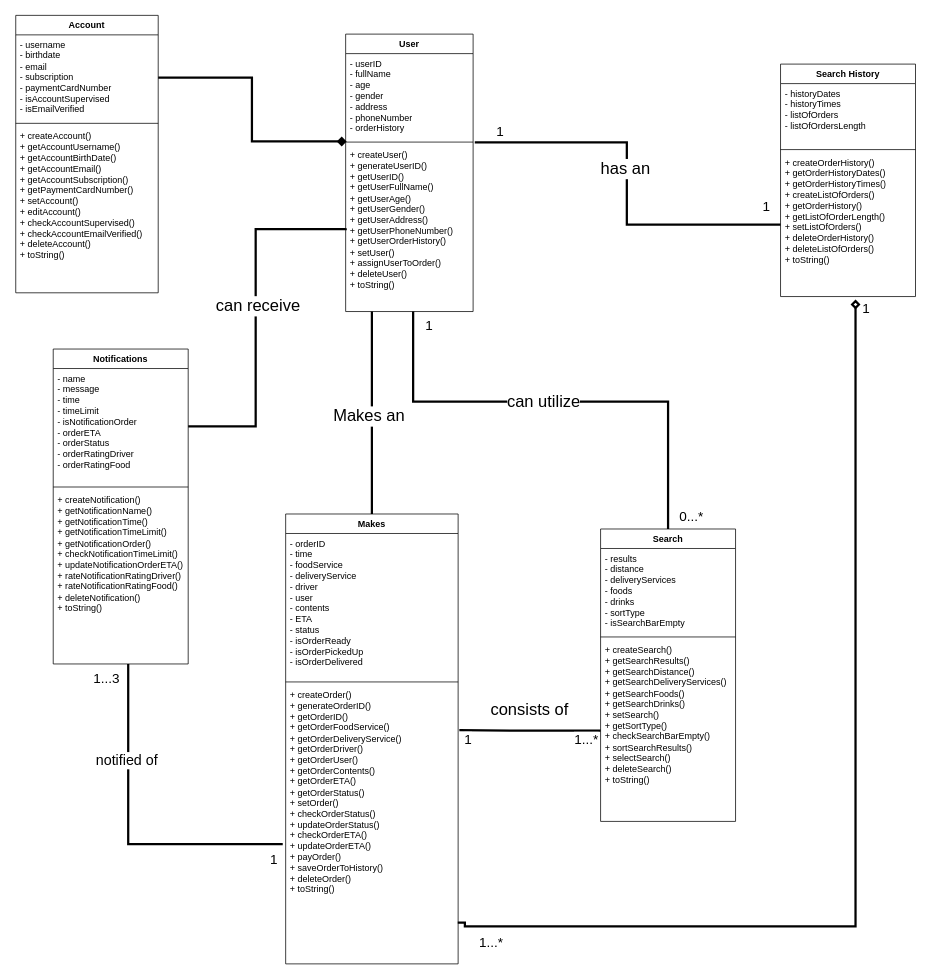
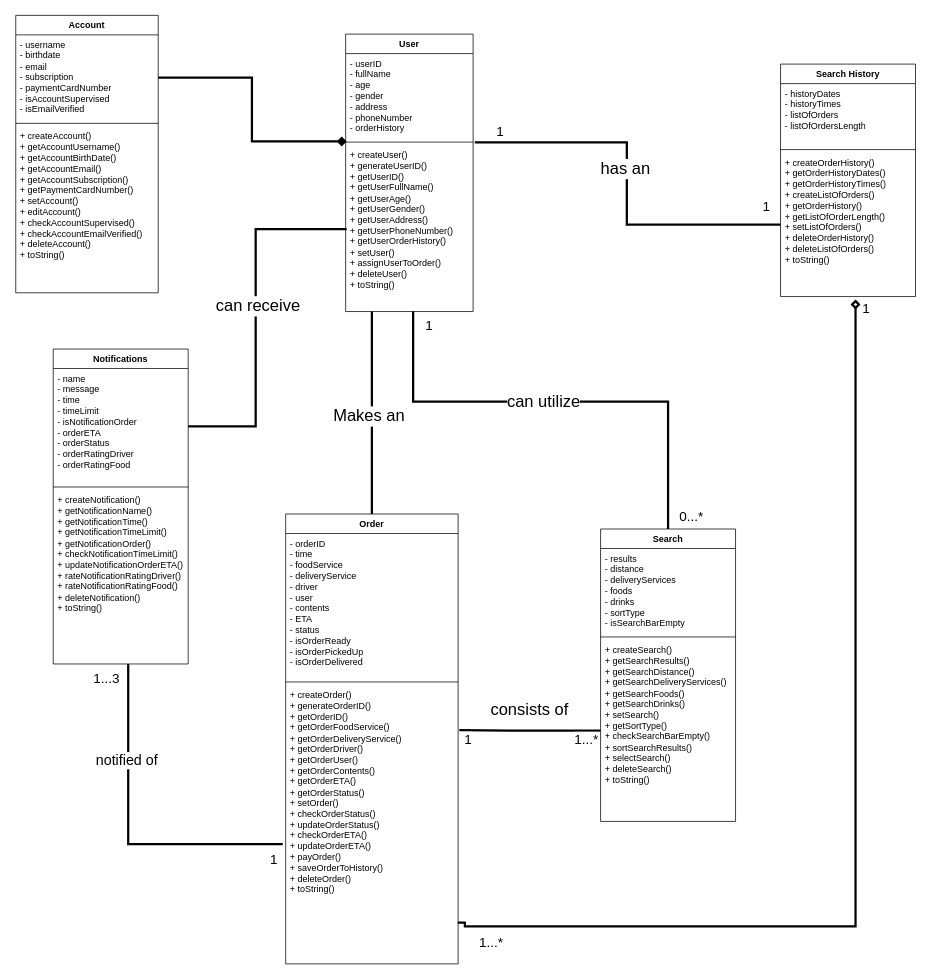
(372, 525) -> (372, 525)
